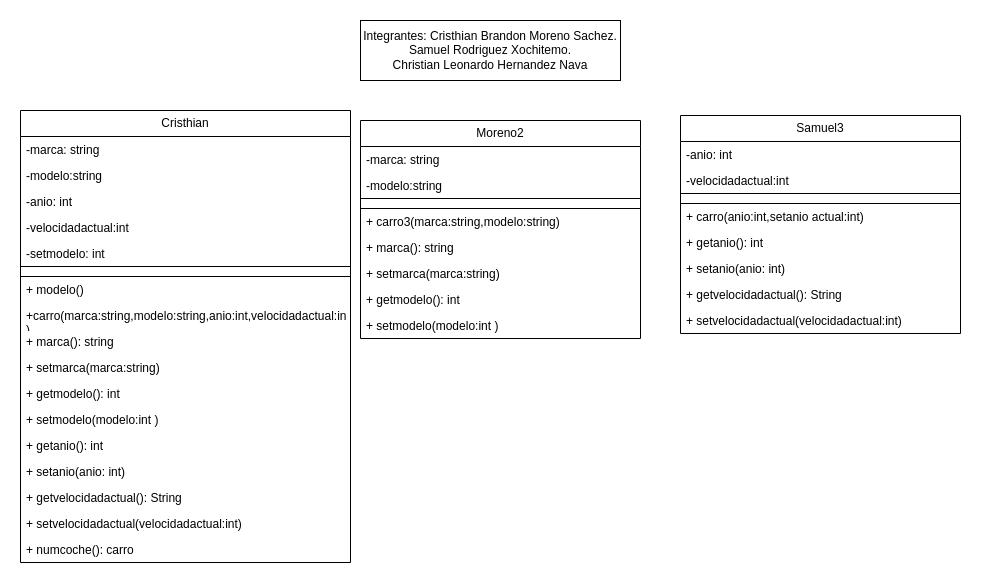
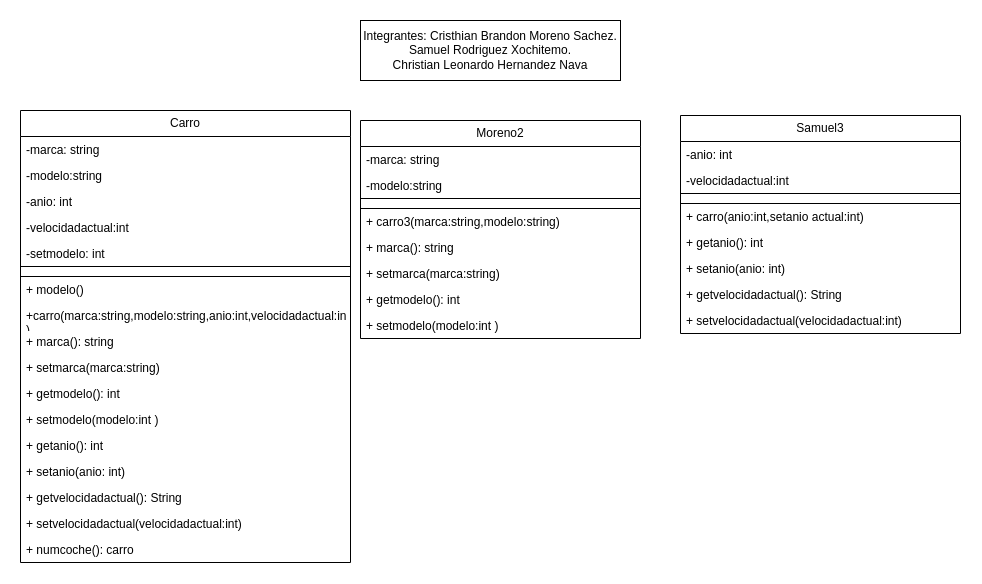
(186, 124) -> (186, 124)
